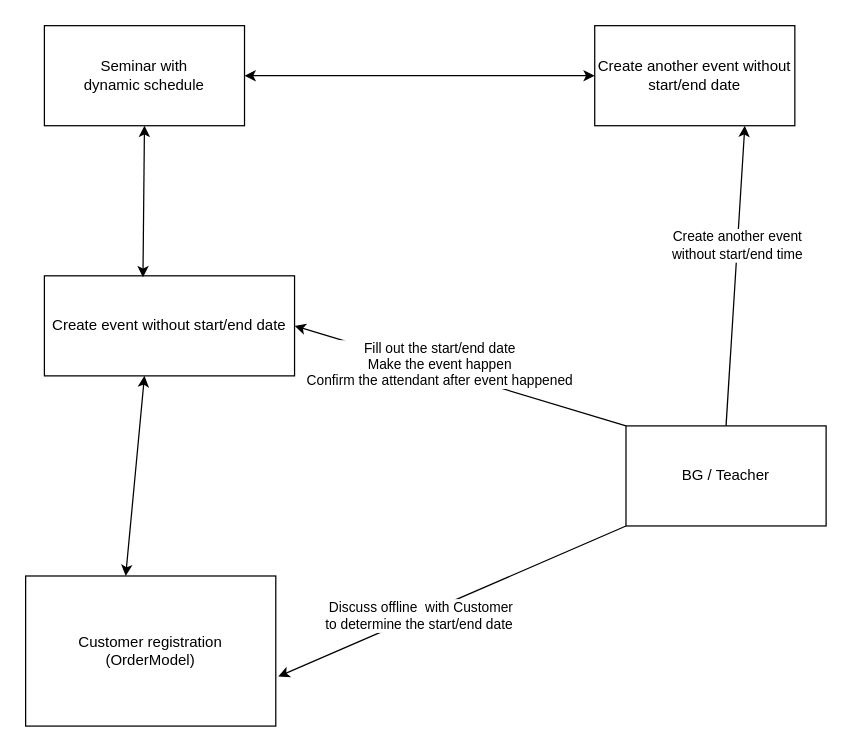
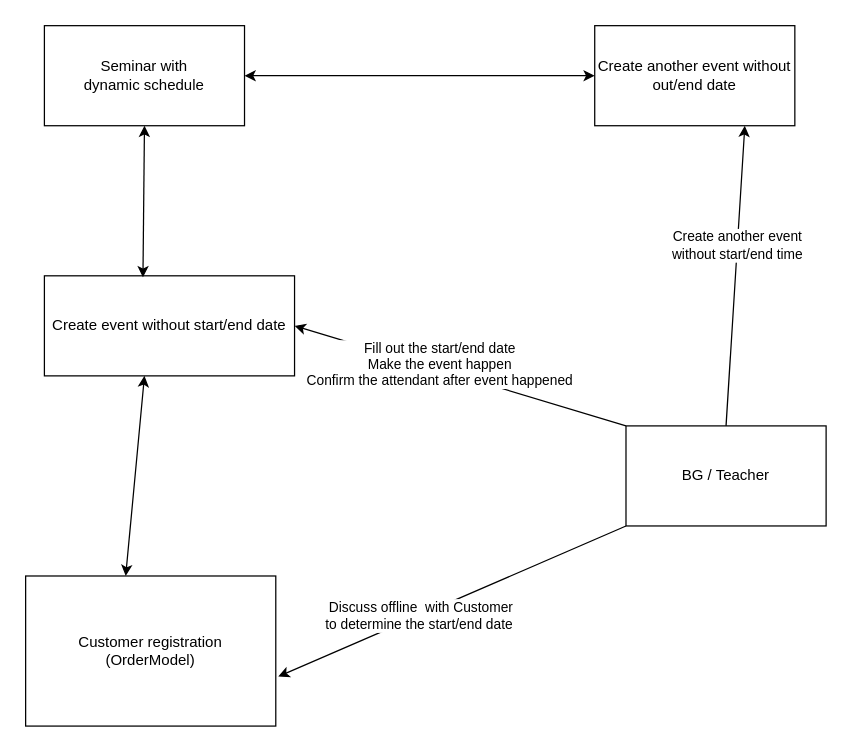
(694, 76) -> (694, 76)
